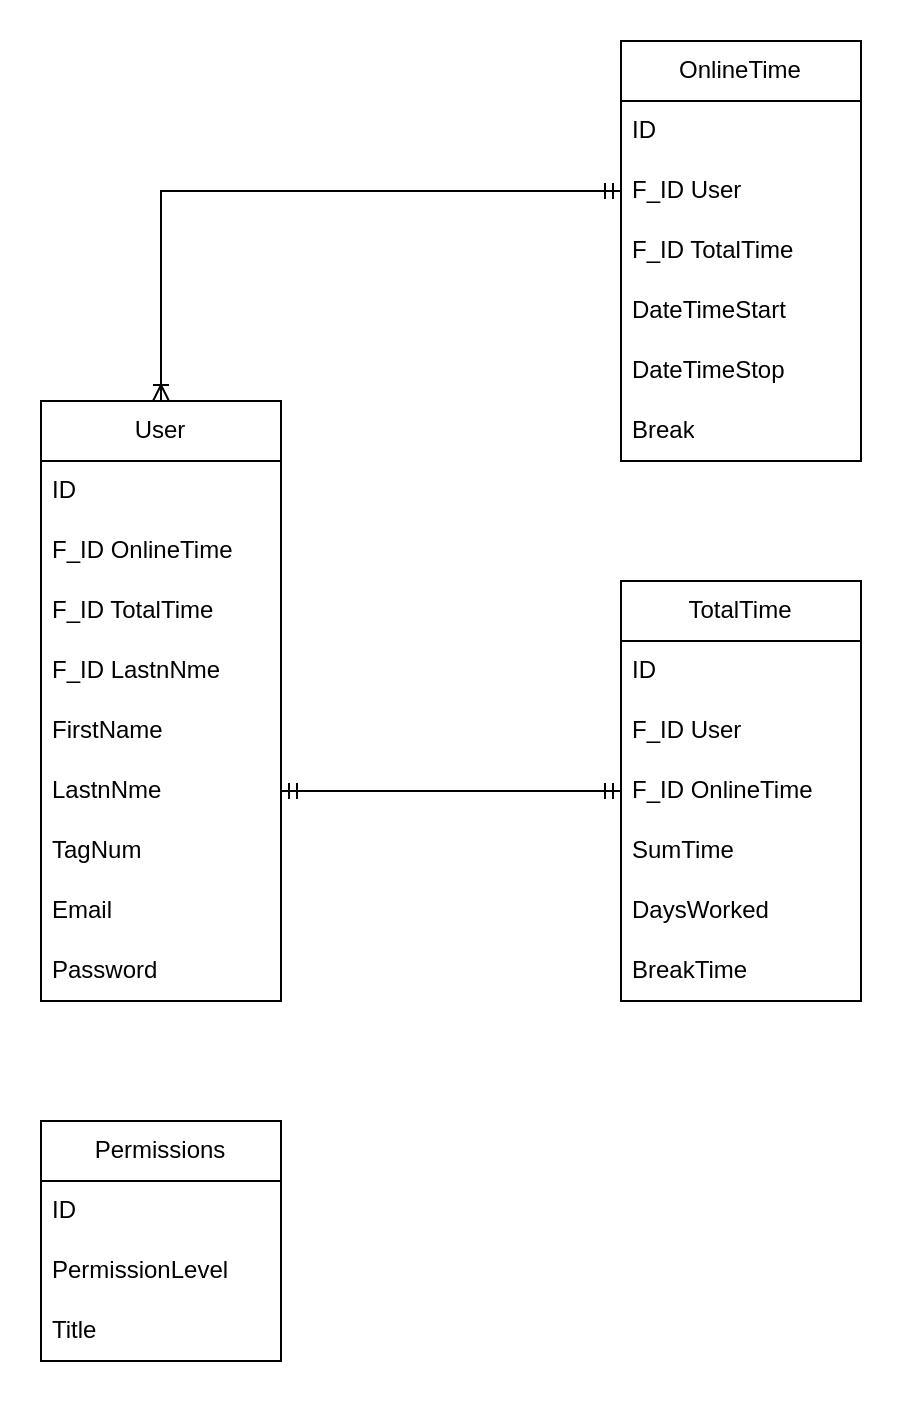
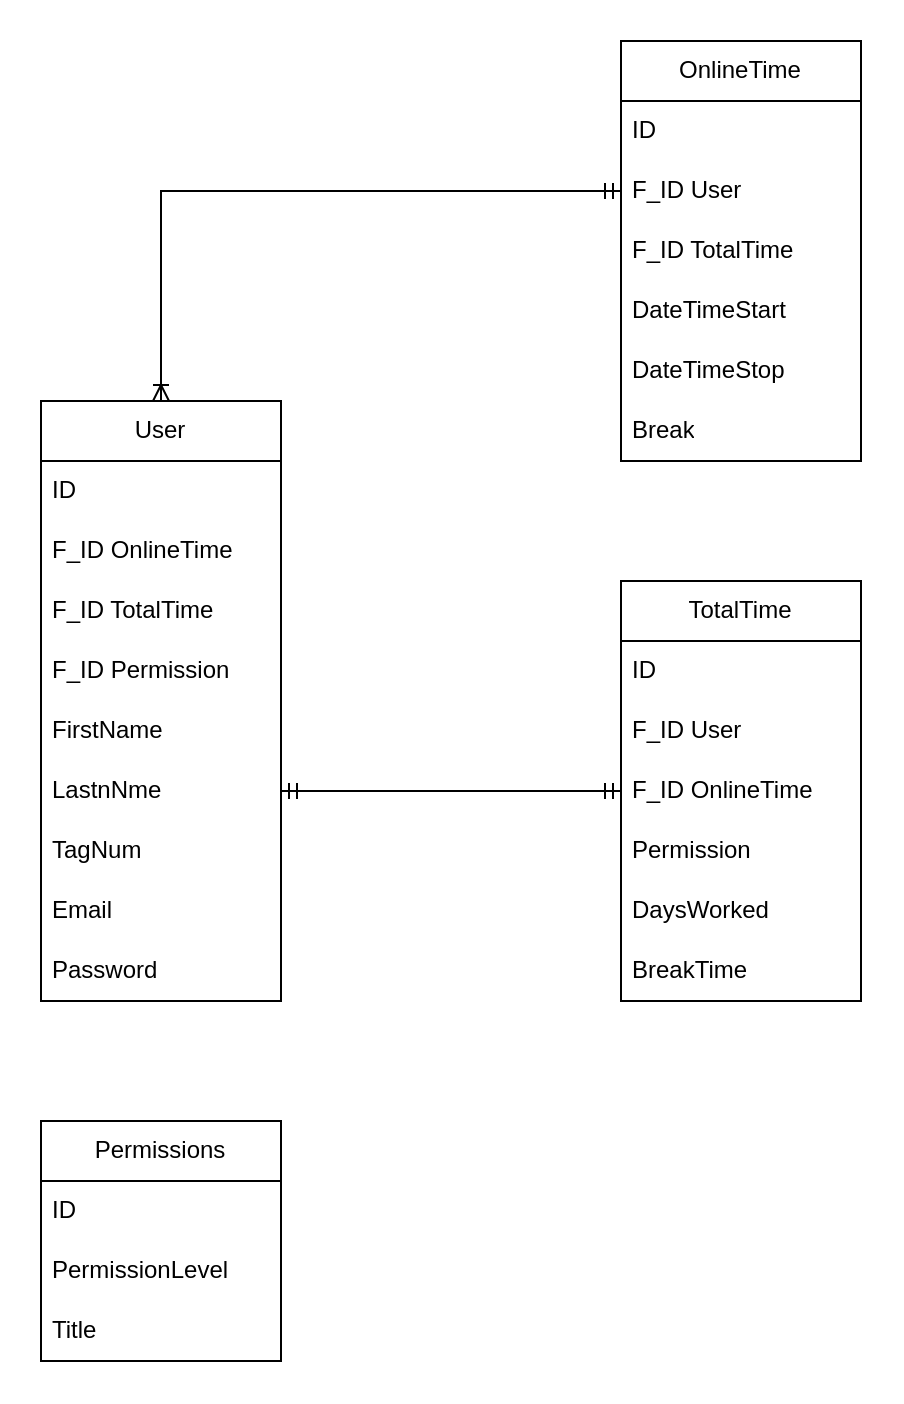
(137, 671) -> (144, 671)
(677, 851) -> (694, 851)
